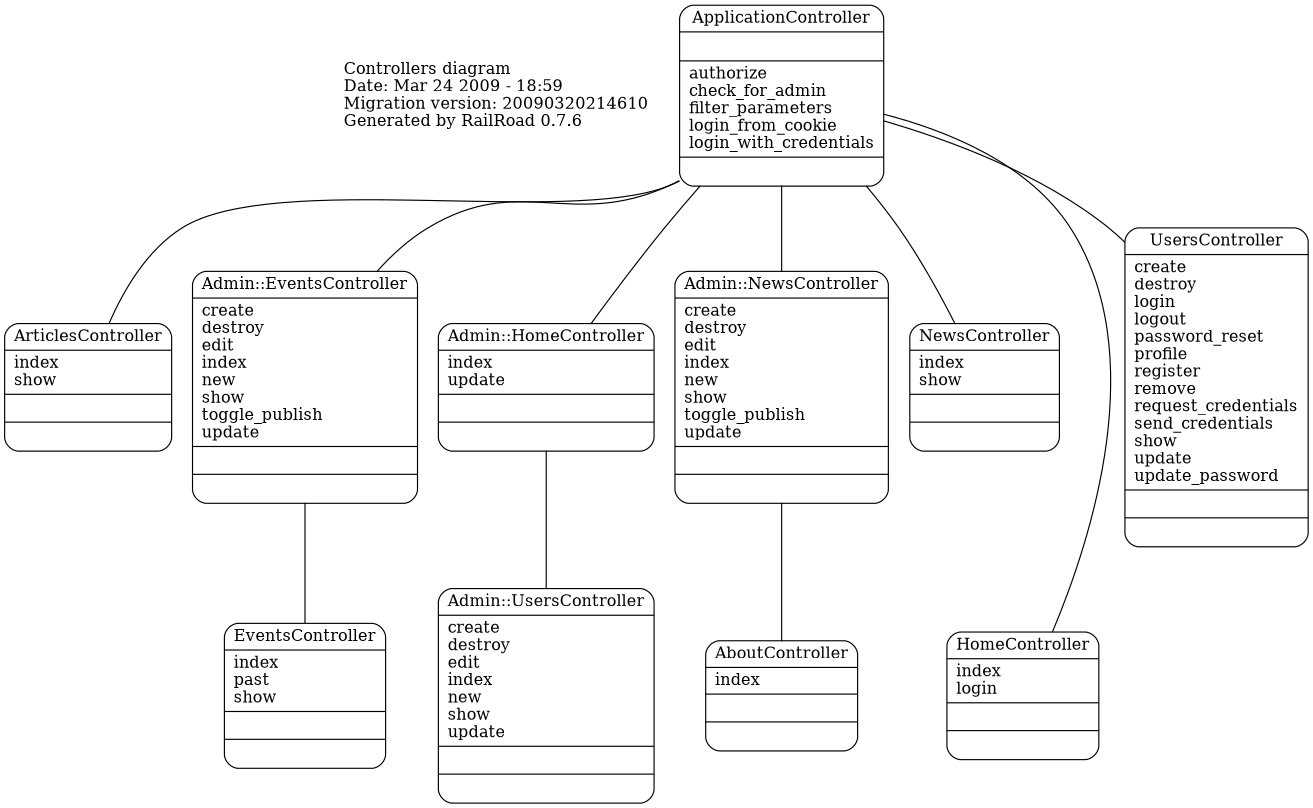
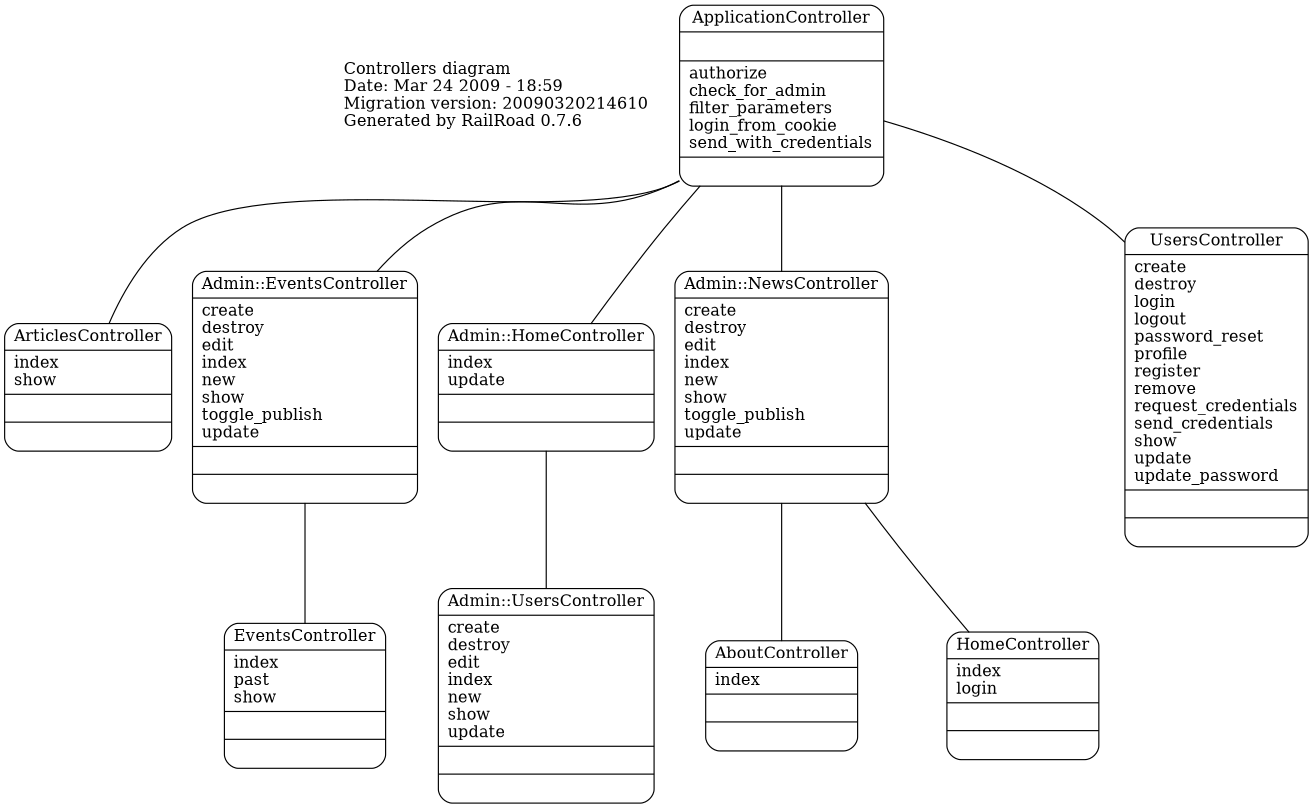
(782, 143) -> (781, 143)
(1105, 319) -> (916, 568)
(985, 387) -> none
